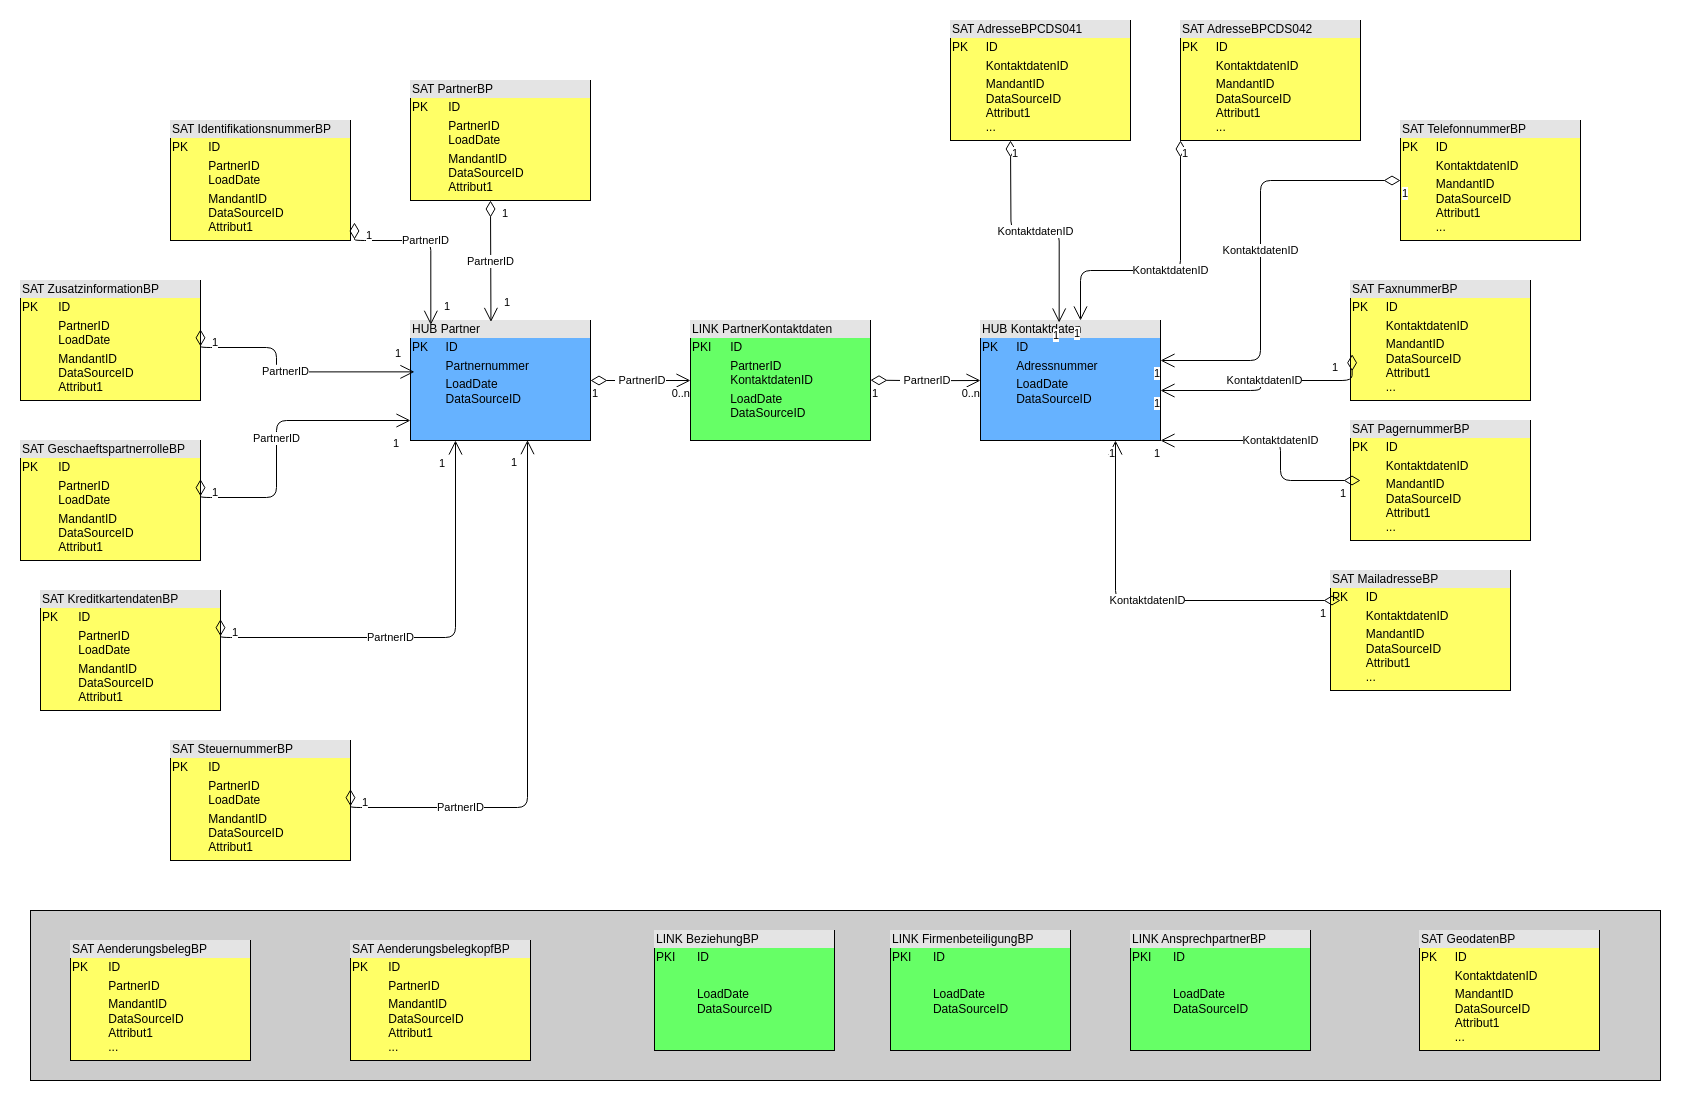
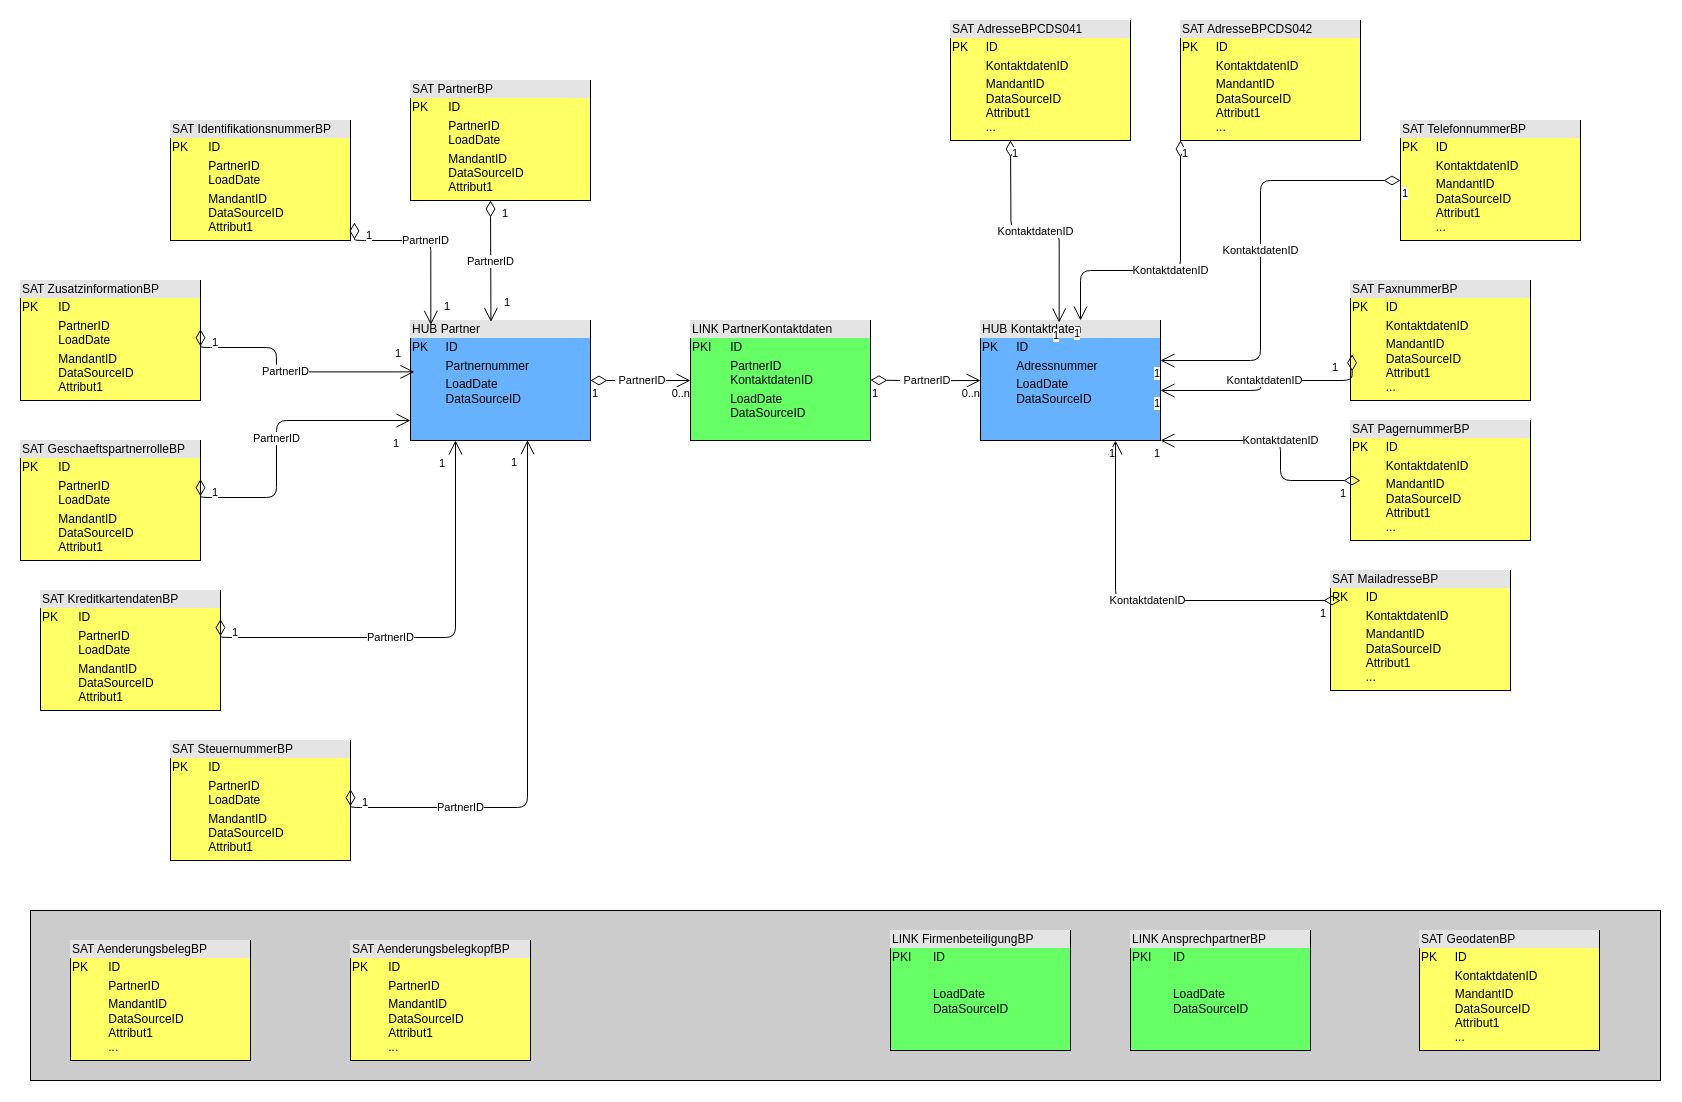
(745, 991) -> none
